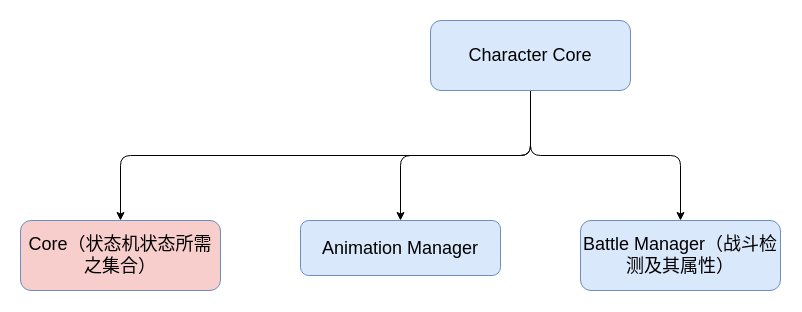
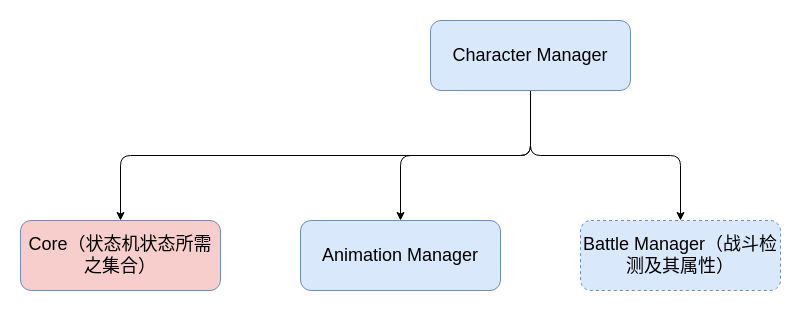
(531, 56) -> (531, 56)
(401, 248) -> (401, 256)
(681, 256) -> (681, 256)
